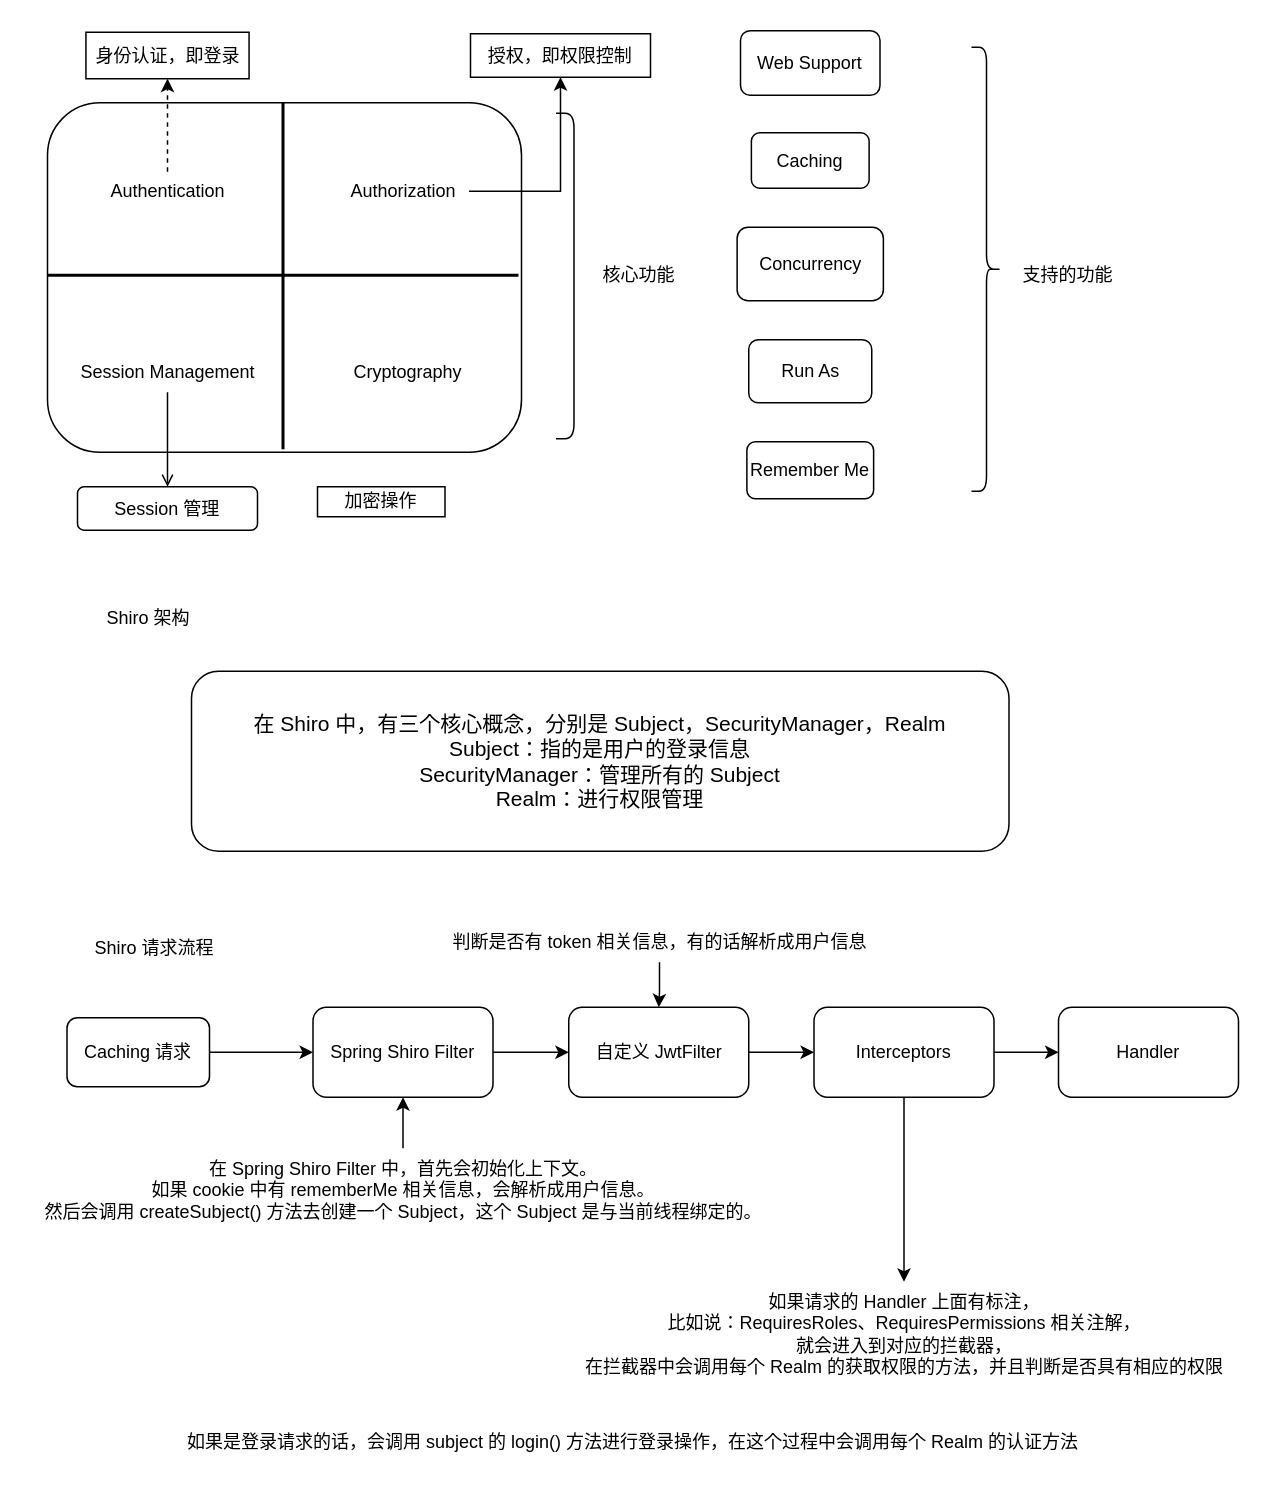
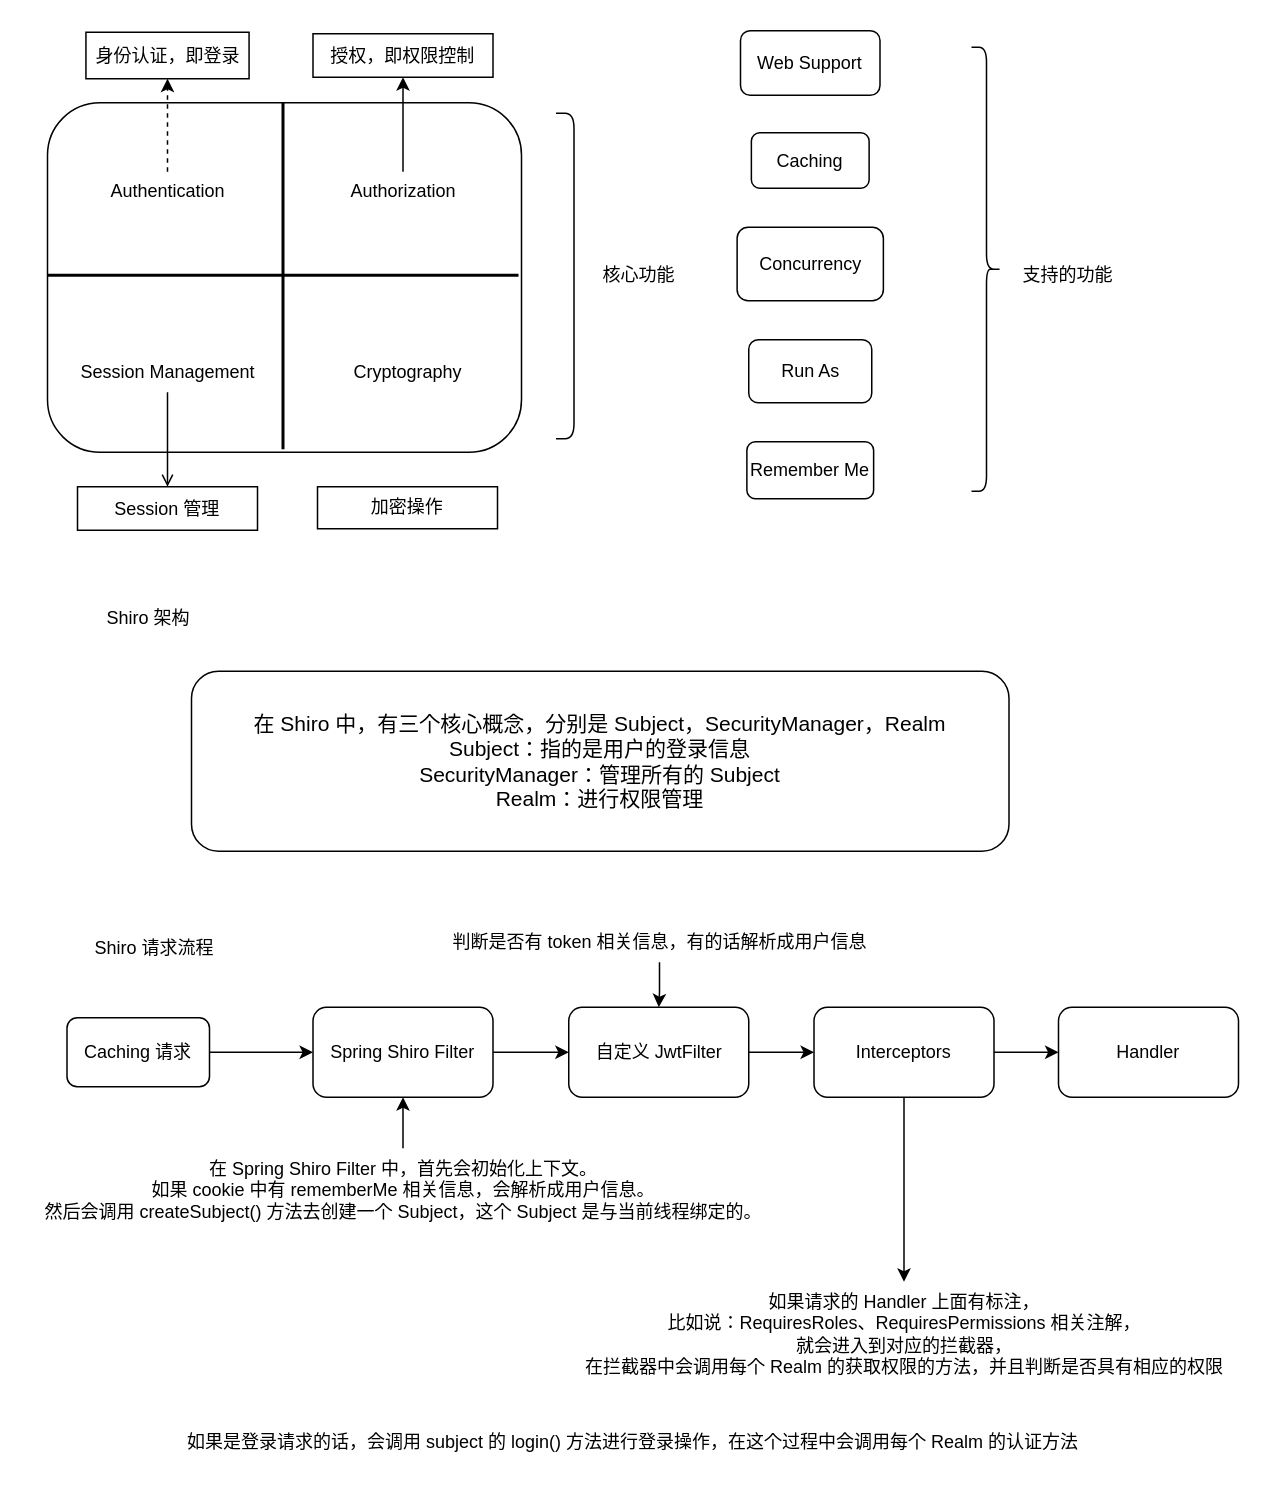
(560, 56) -> (403, 56)
(381, 502) -> (407, 508)
(167, 509) -> (167, 509)
